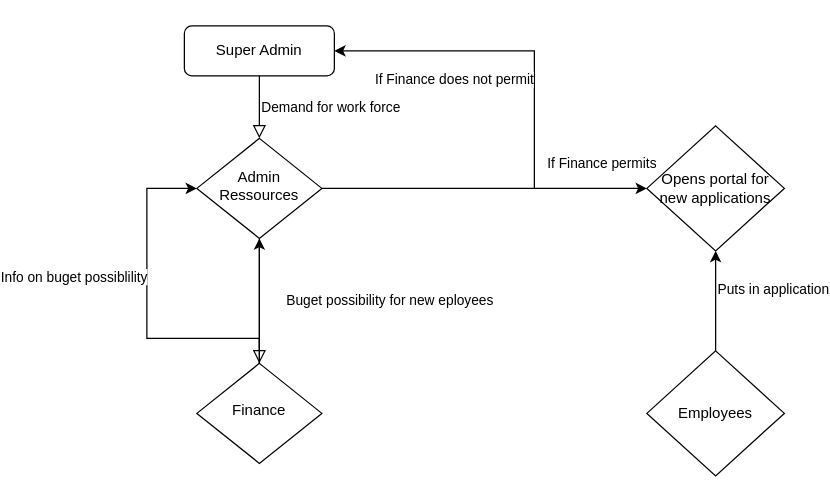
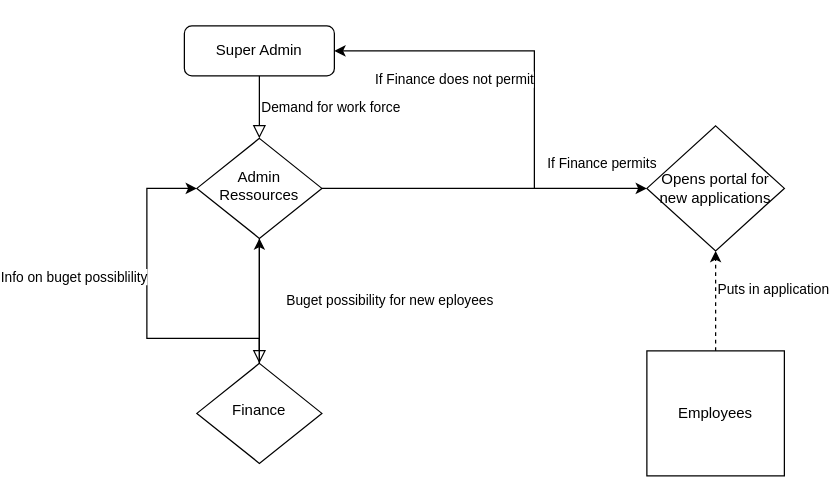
(716, 305) -> (716, 305)
(716, 413) -> (716, 413)
